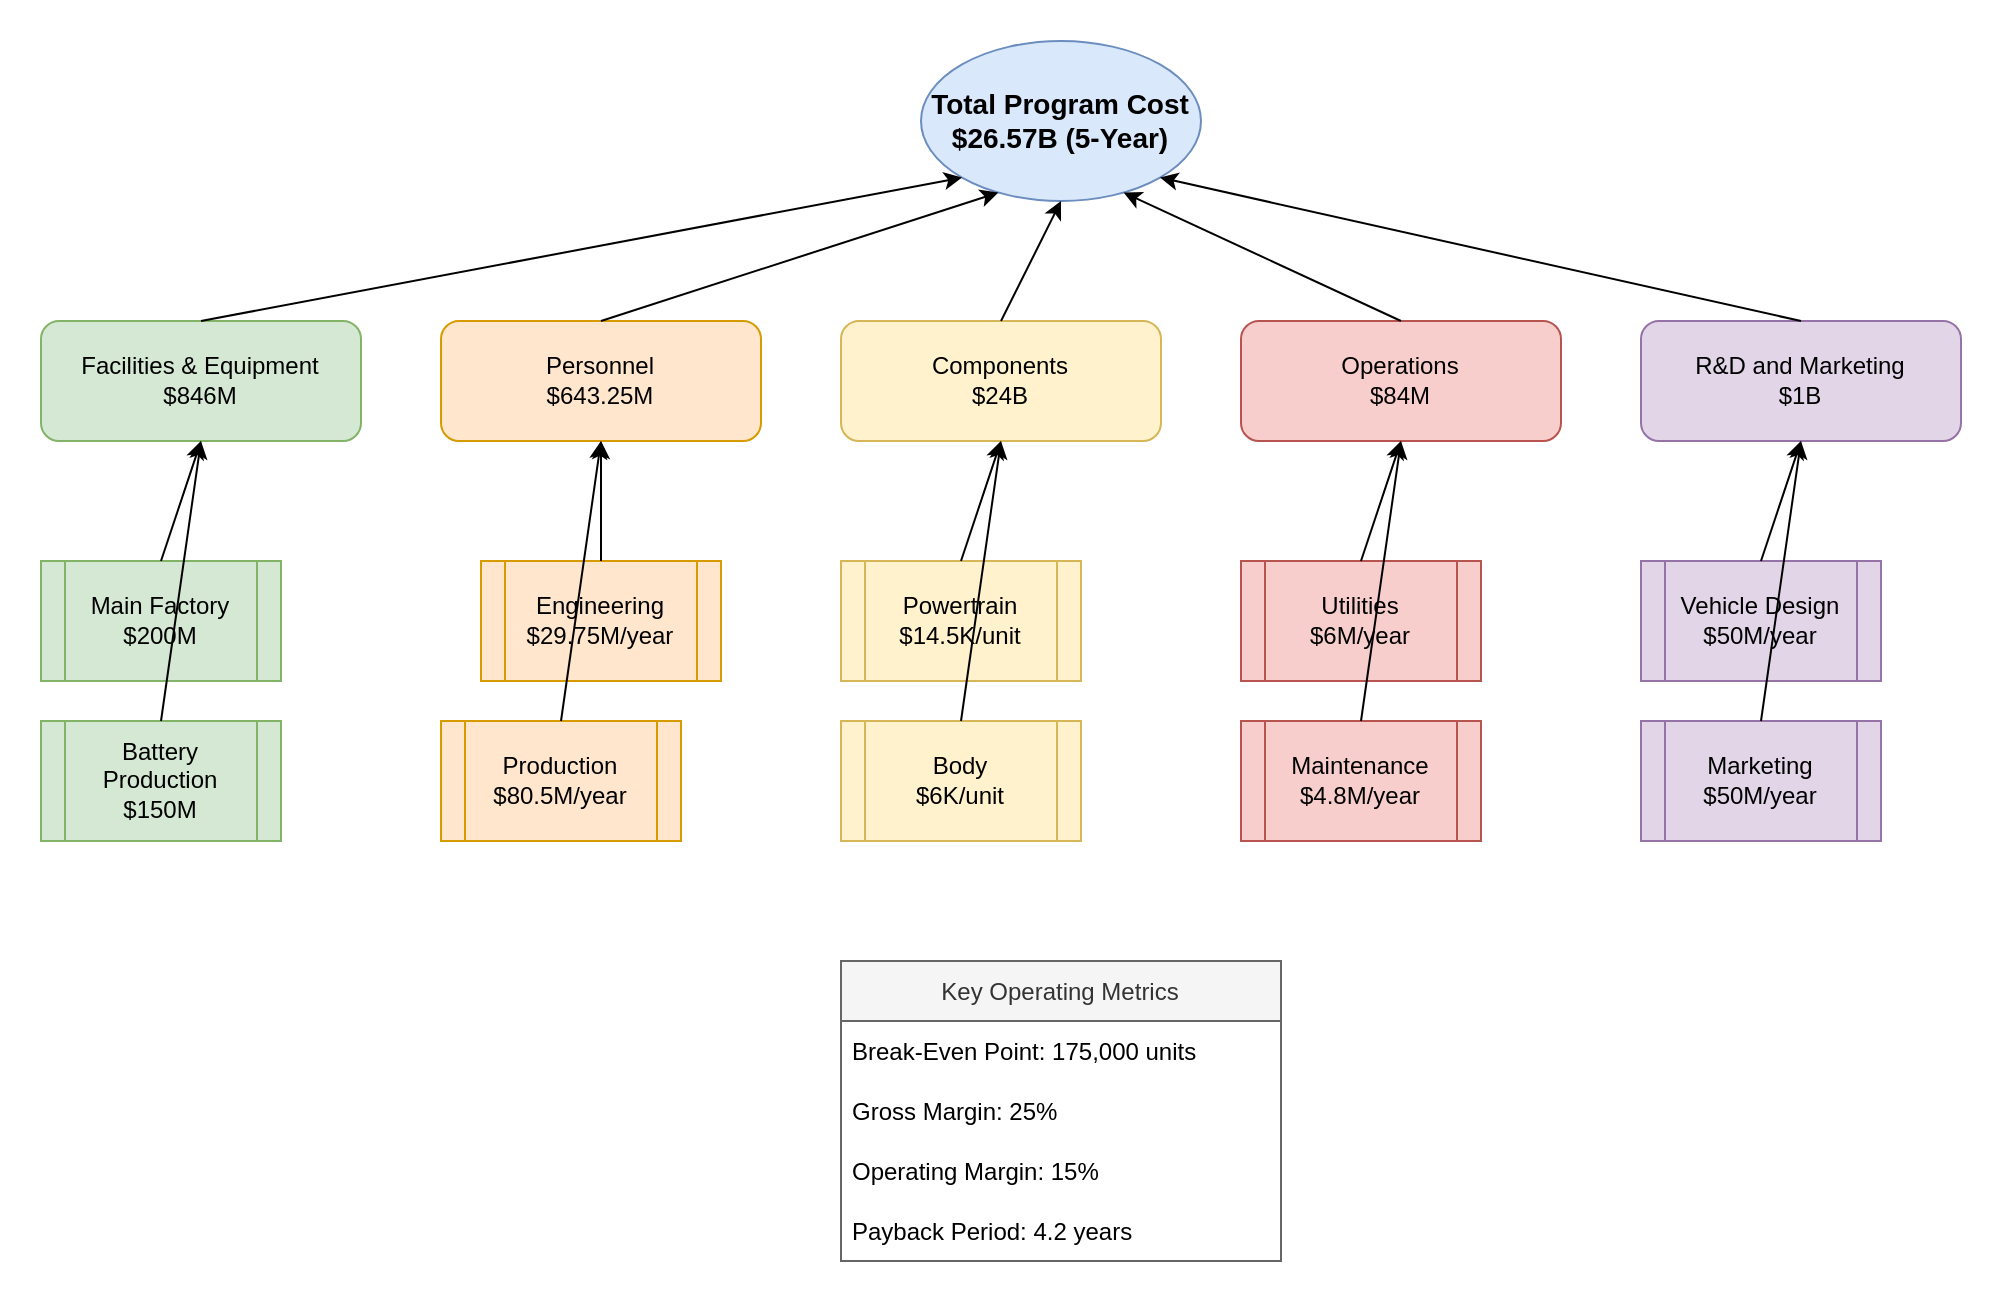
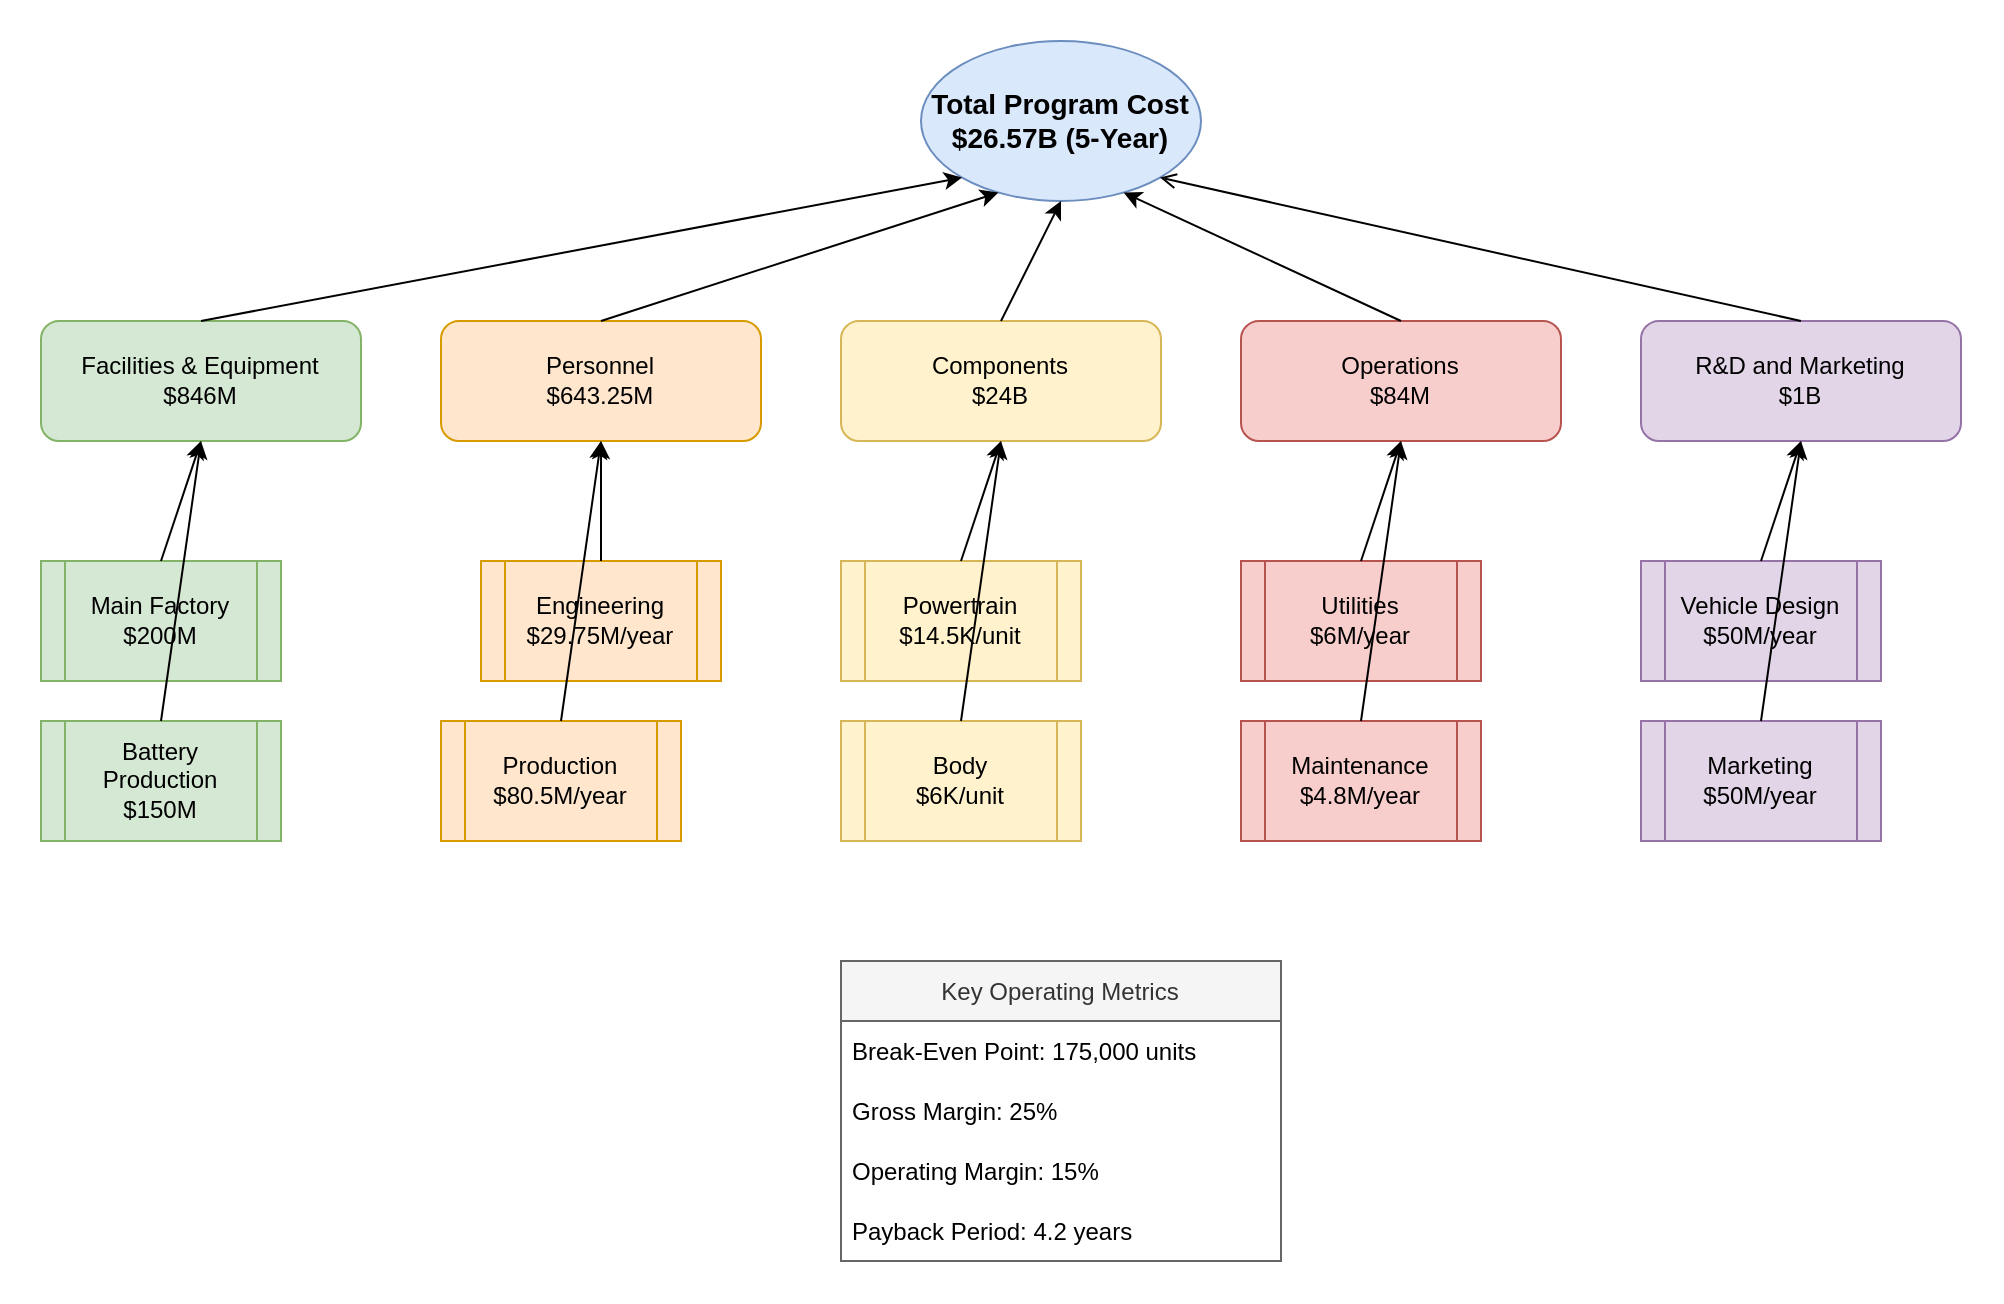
(1174, 181) -> (1170, 180)
